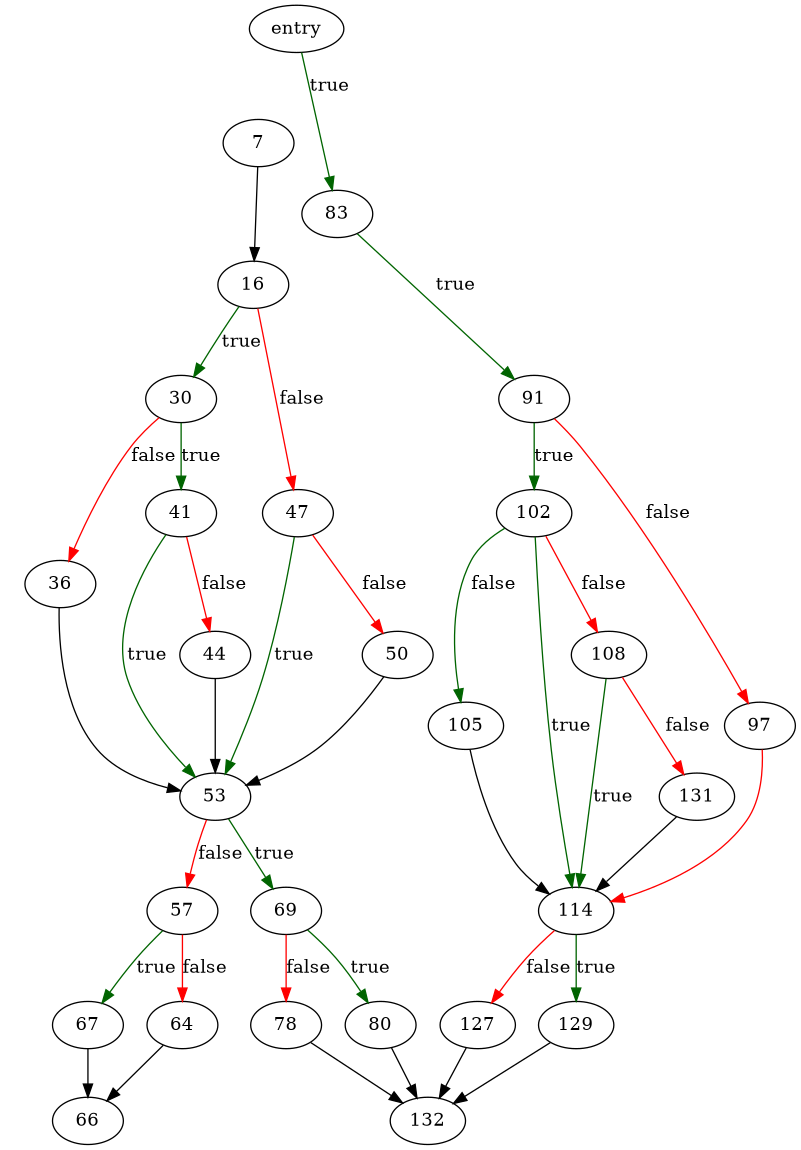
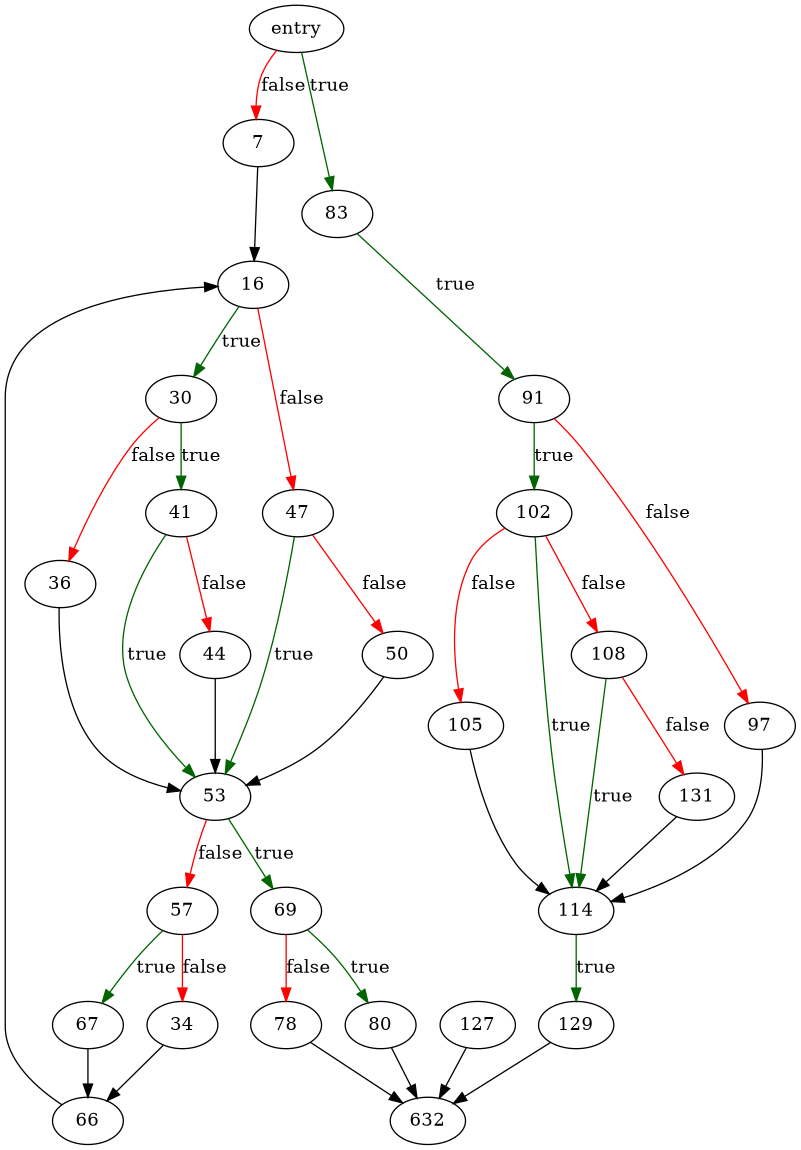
none -> (261, 76)
(458, 600) -> (458, 600)
none -> (5, 638)
(722, 847) -> (722, 847)
(525, 960) -> none
(182, 1025) -> (182, 1025)
(428, 1121) -> (428, 1121)
